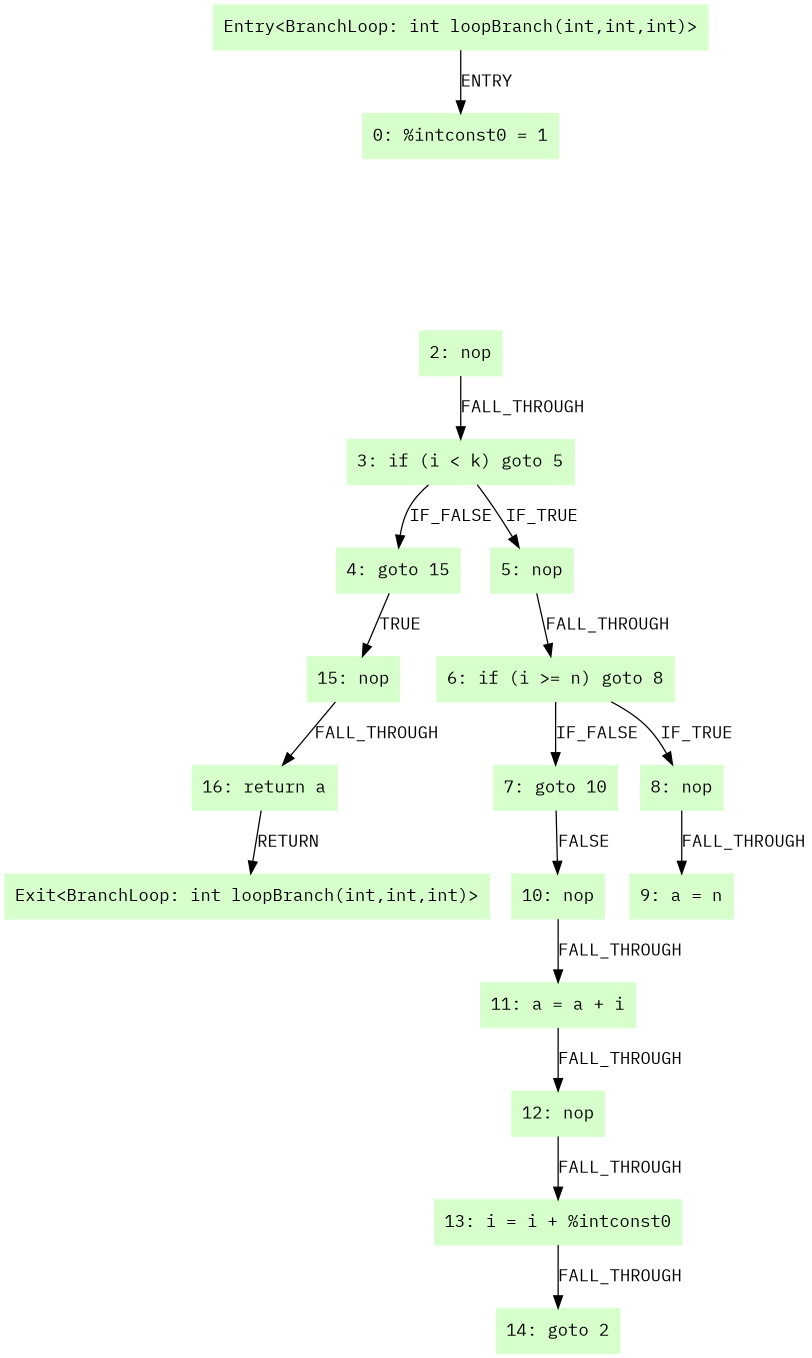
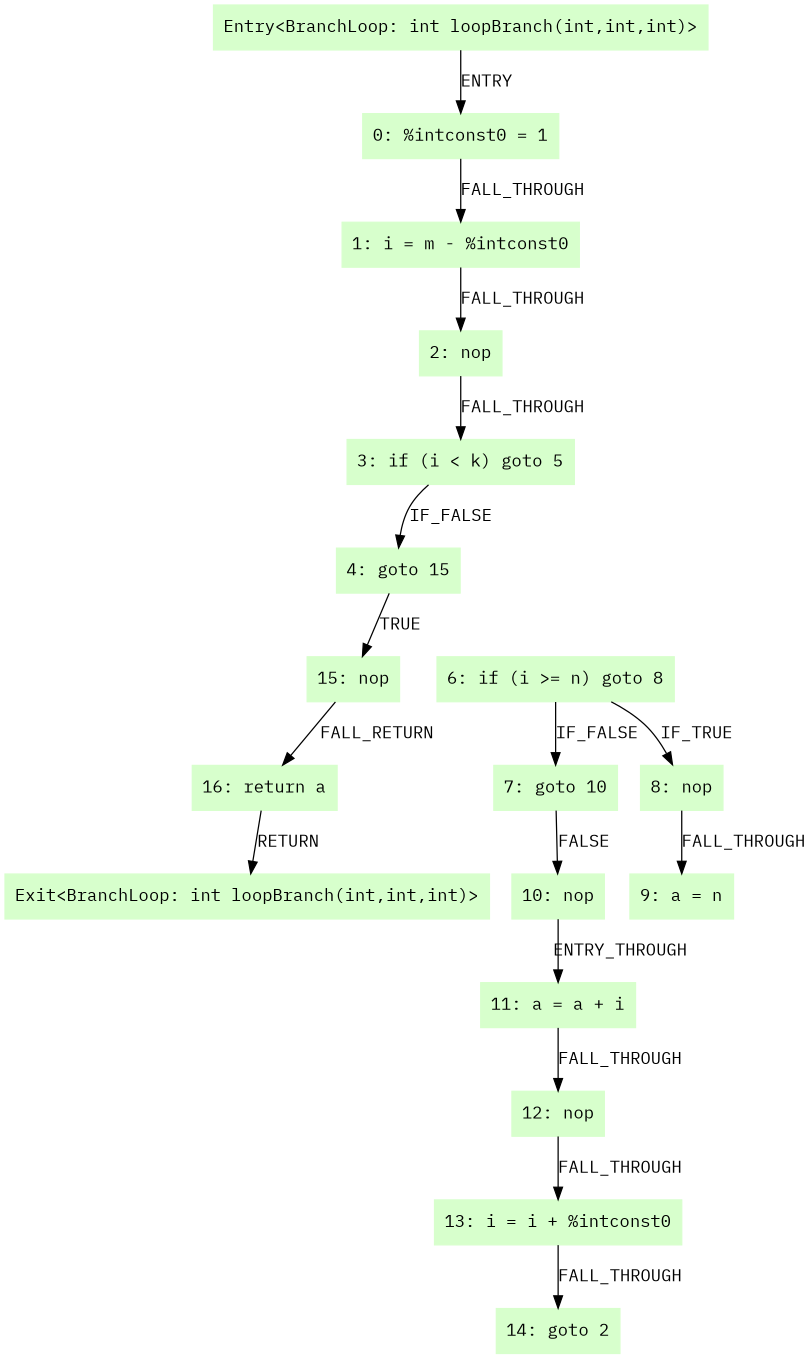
none -> (461, 245)
(532, 571) -> none
(377, 734) -> (377, 734)
(621, 951) -> (621, 951)
